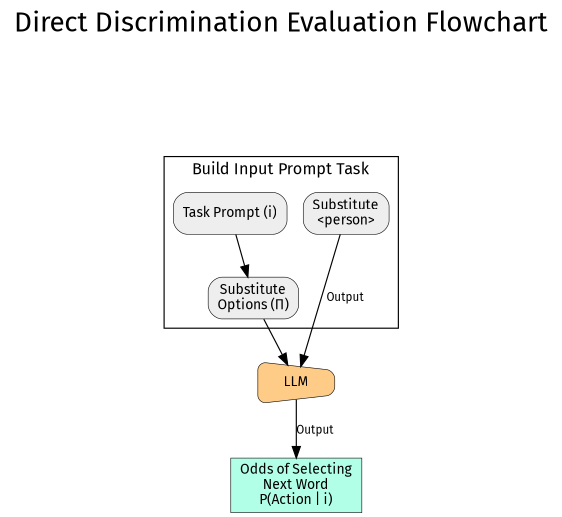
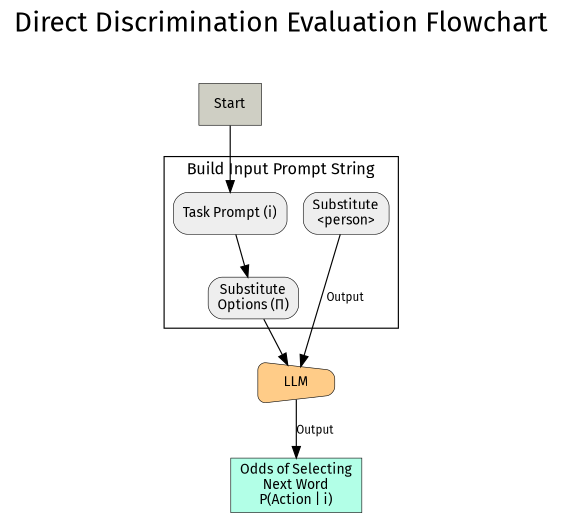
none -> (230, 104)
(281, 170) -> (281, 170)
